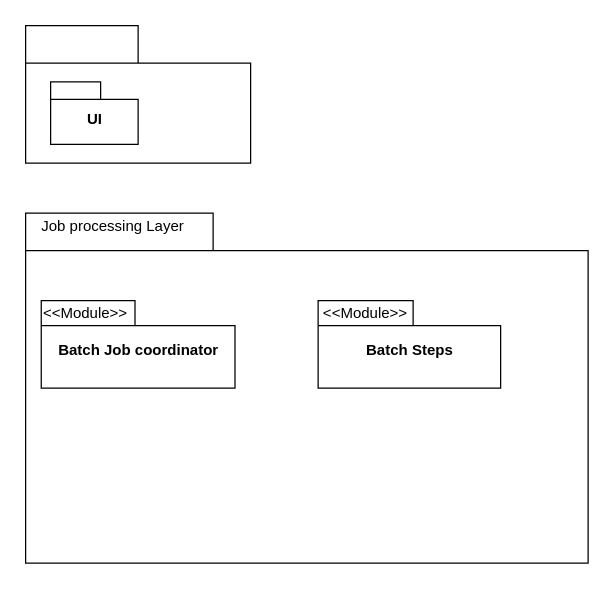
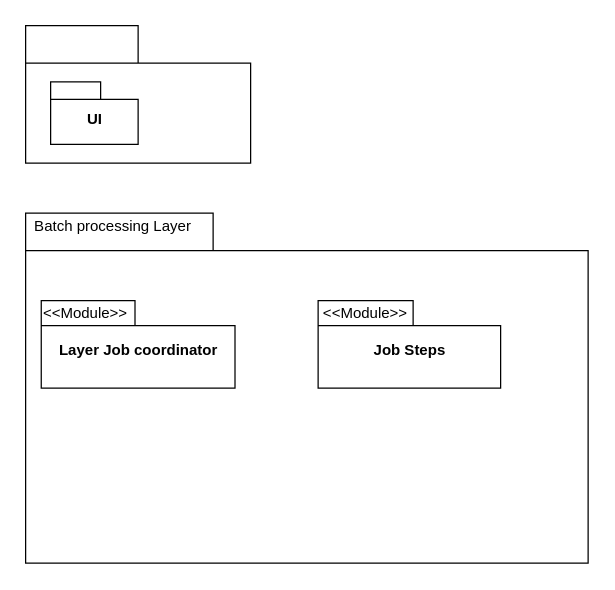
(113, 227) -> (113, 227)
(139, 351) -> (139, 351)
(410, 351) -> (410, 351)
